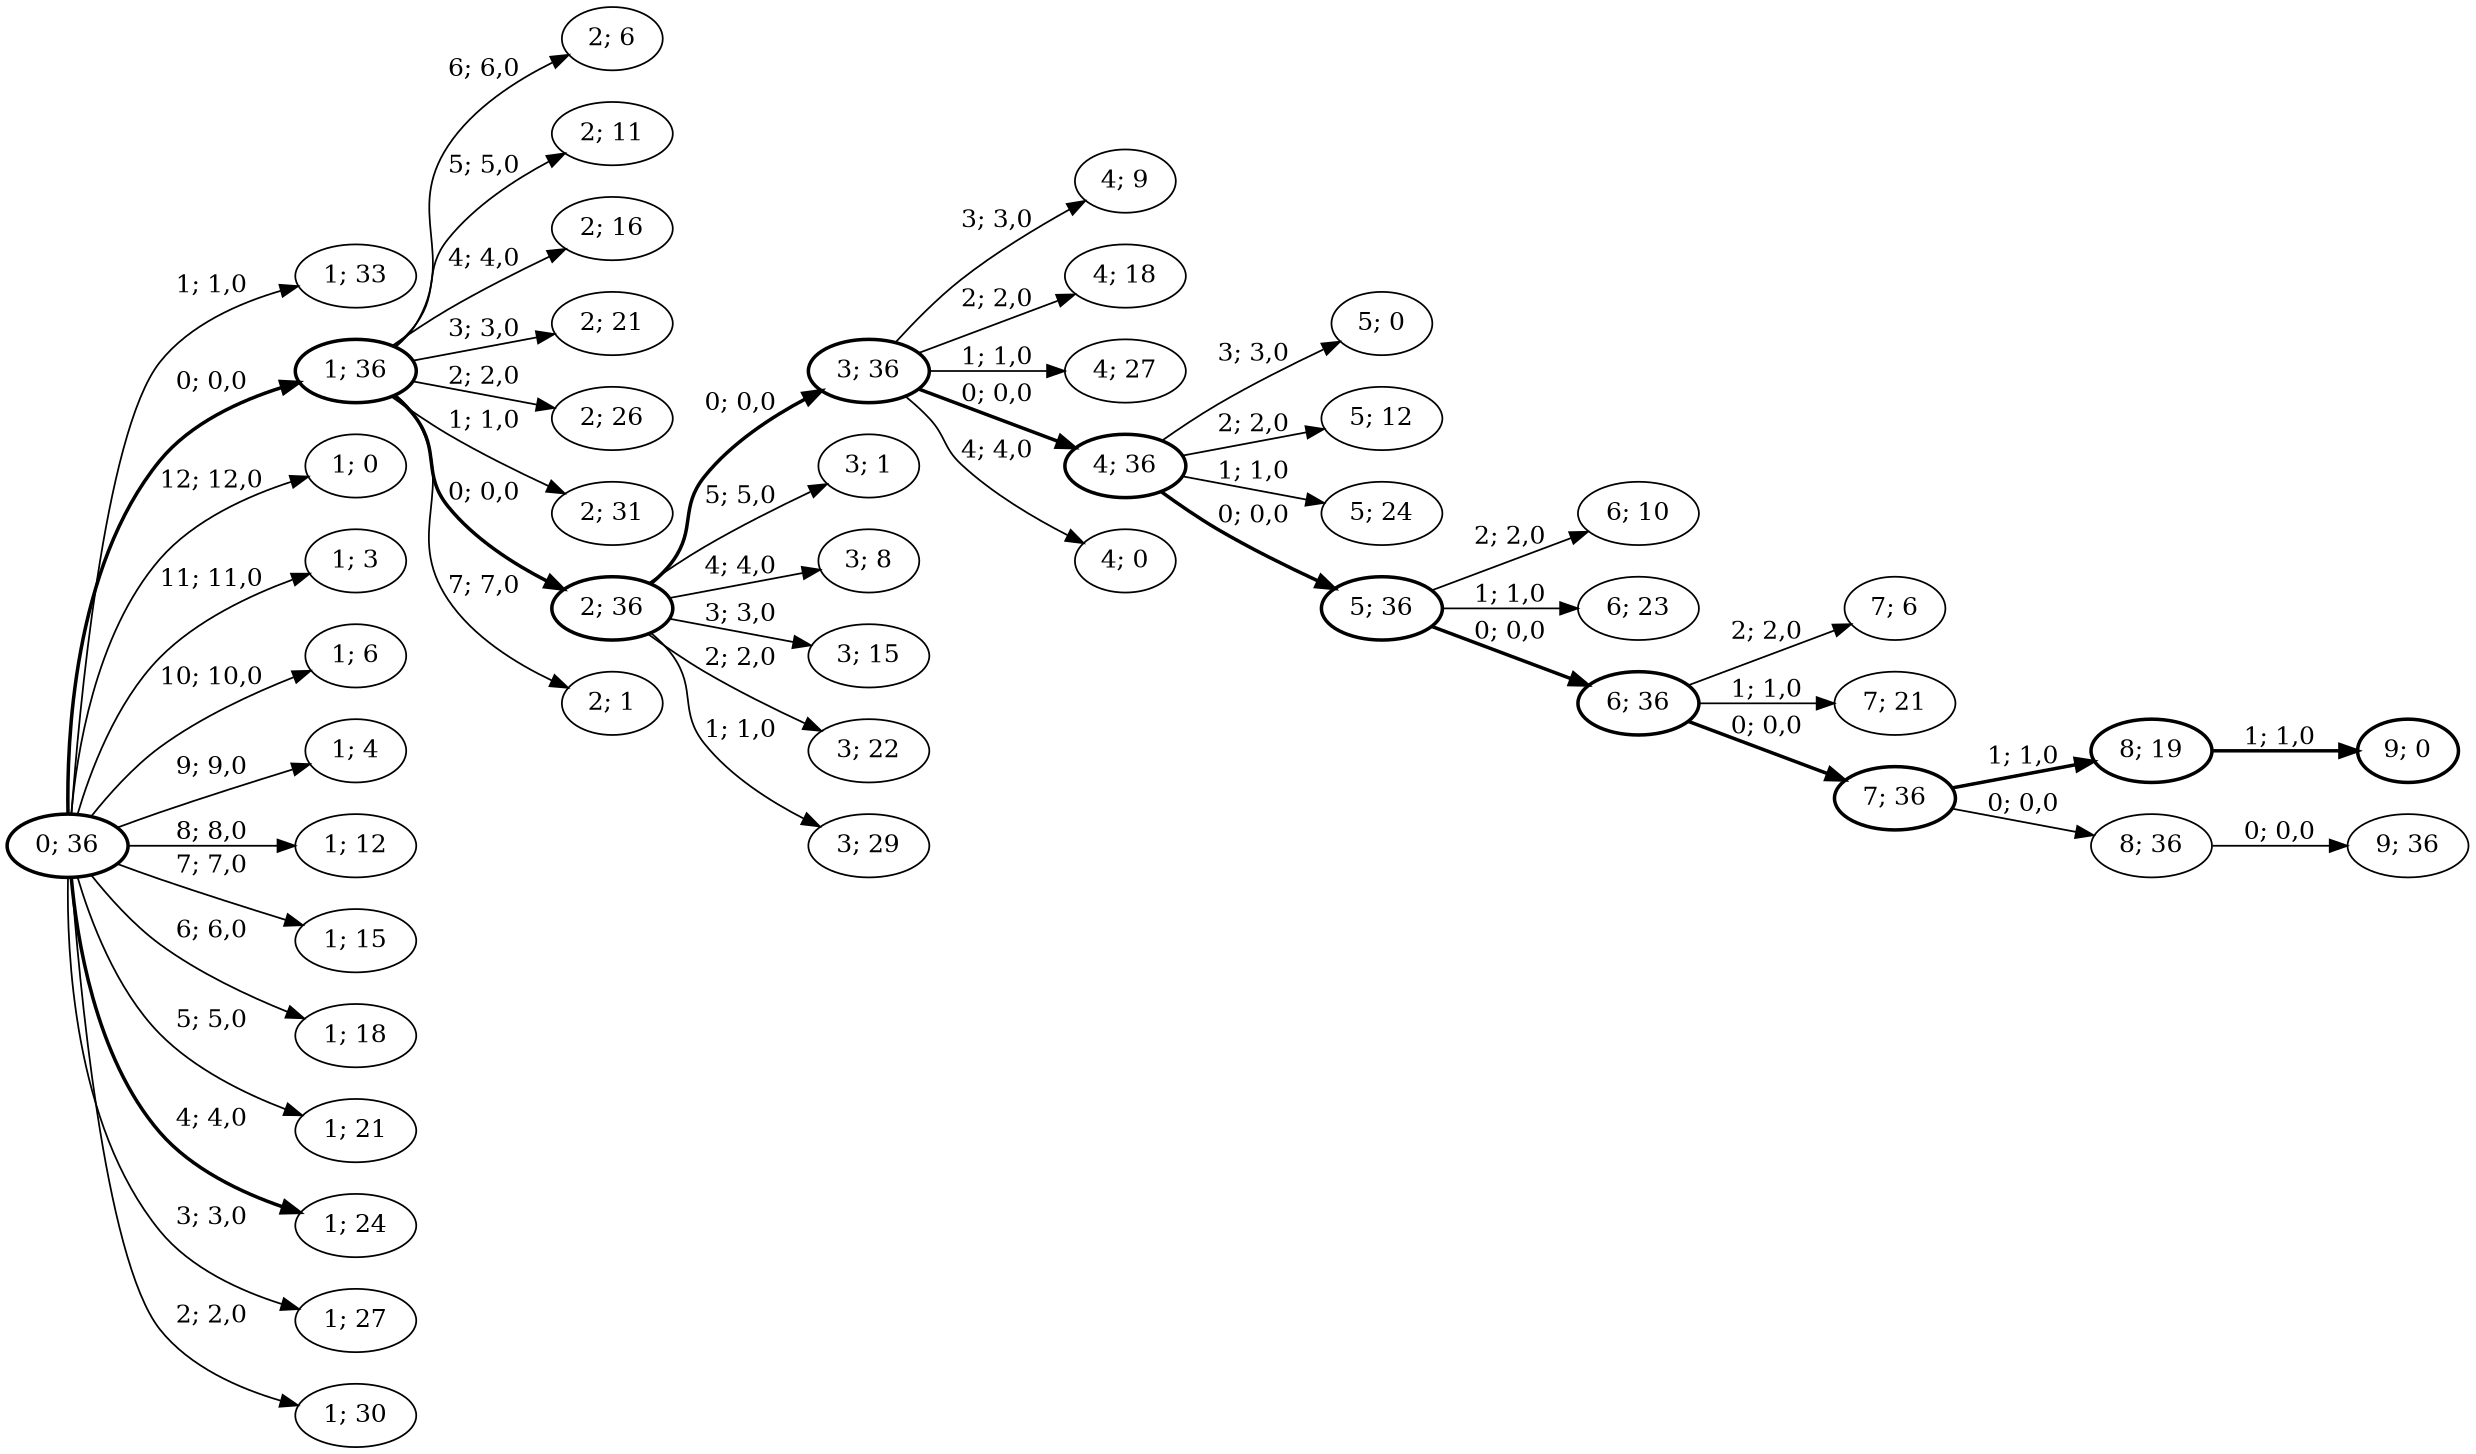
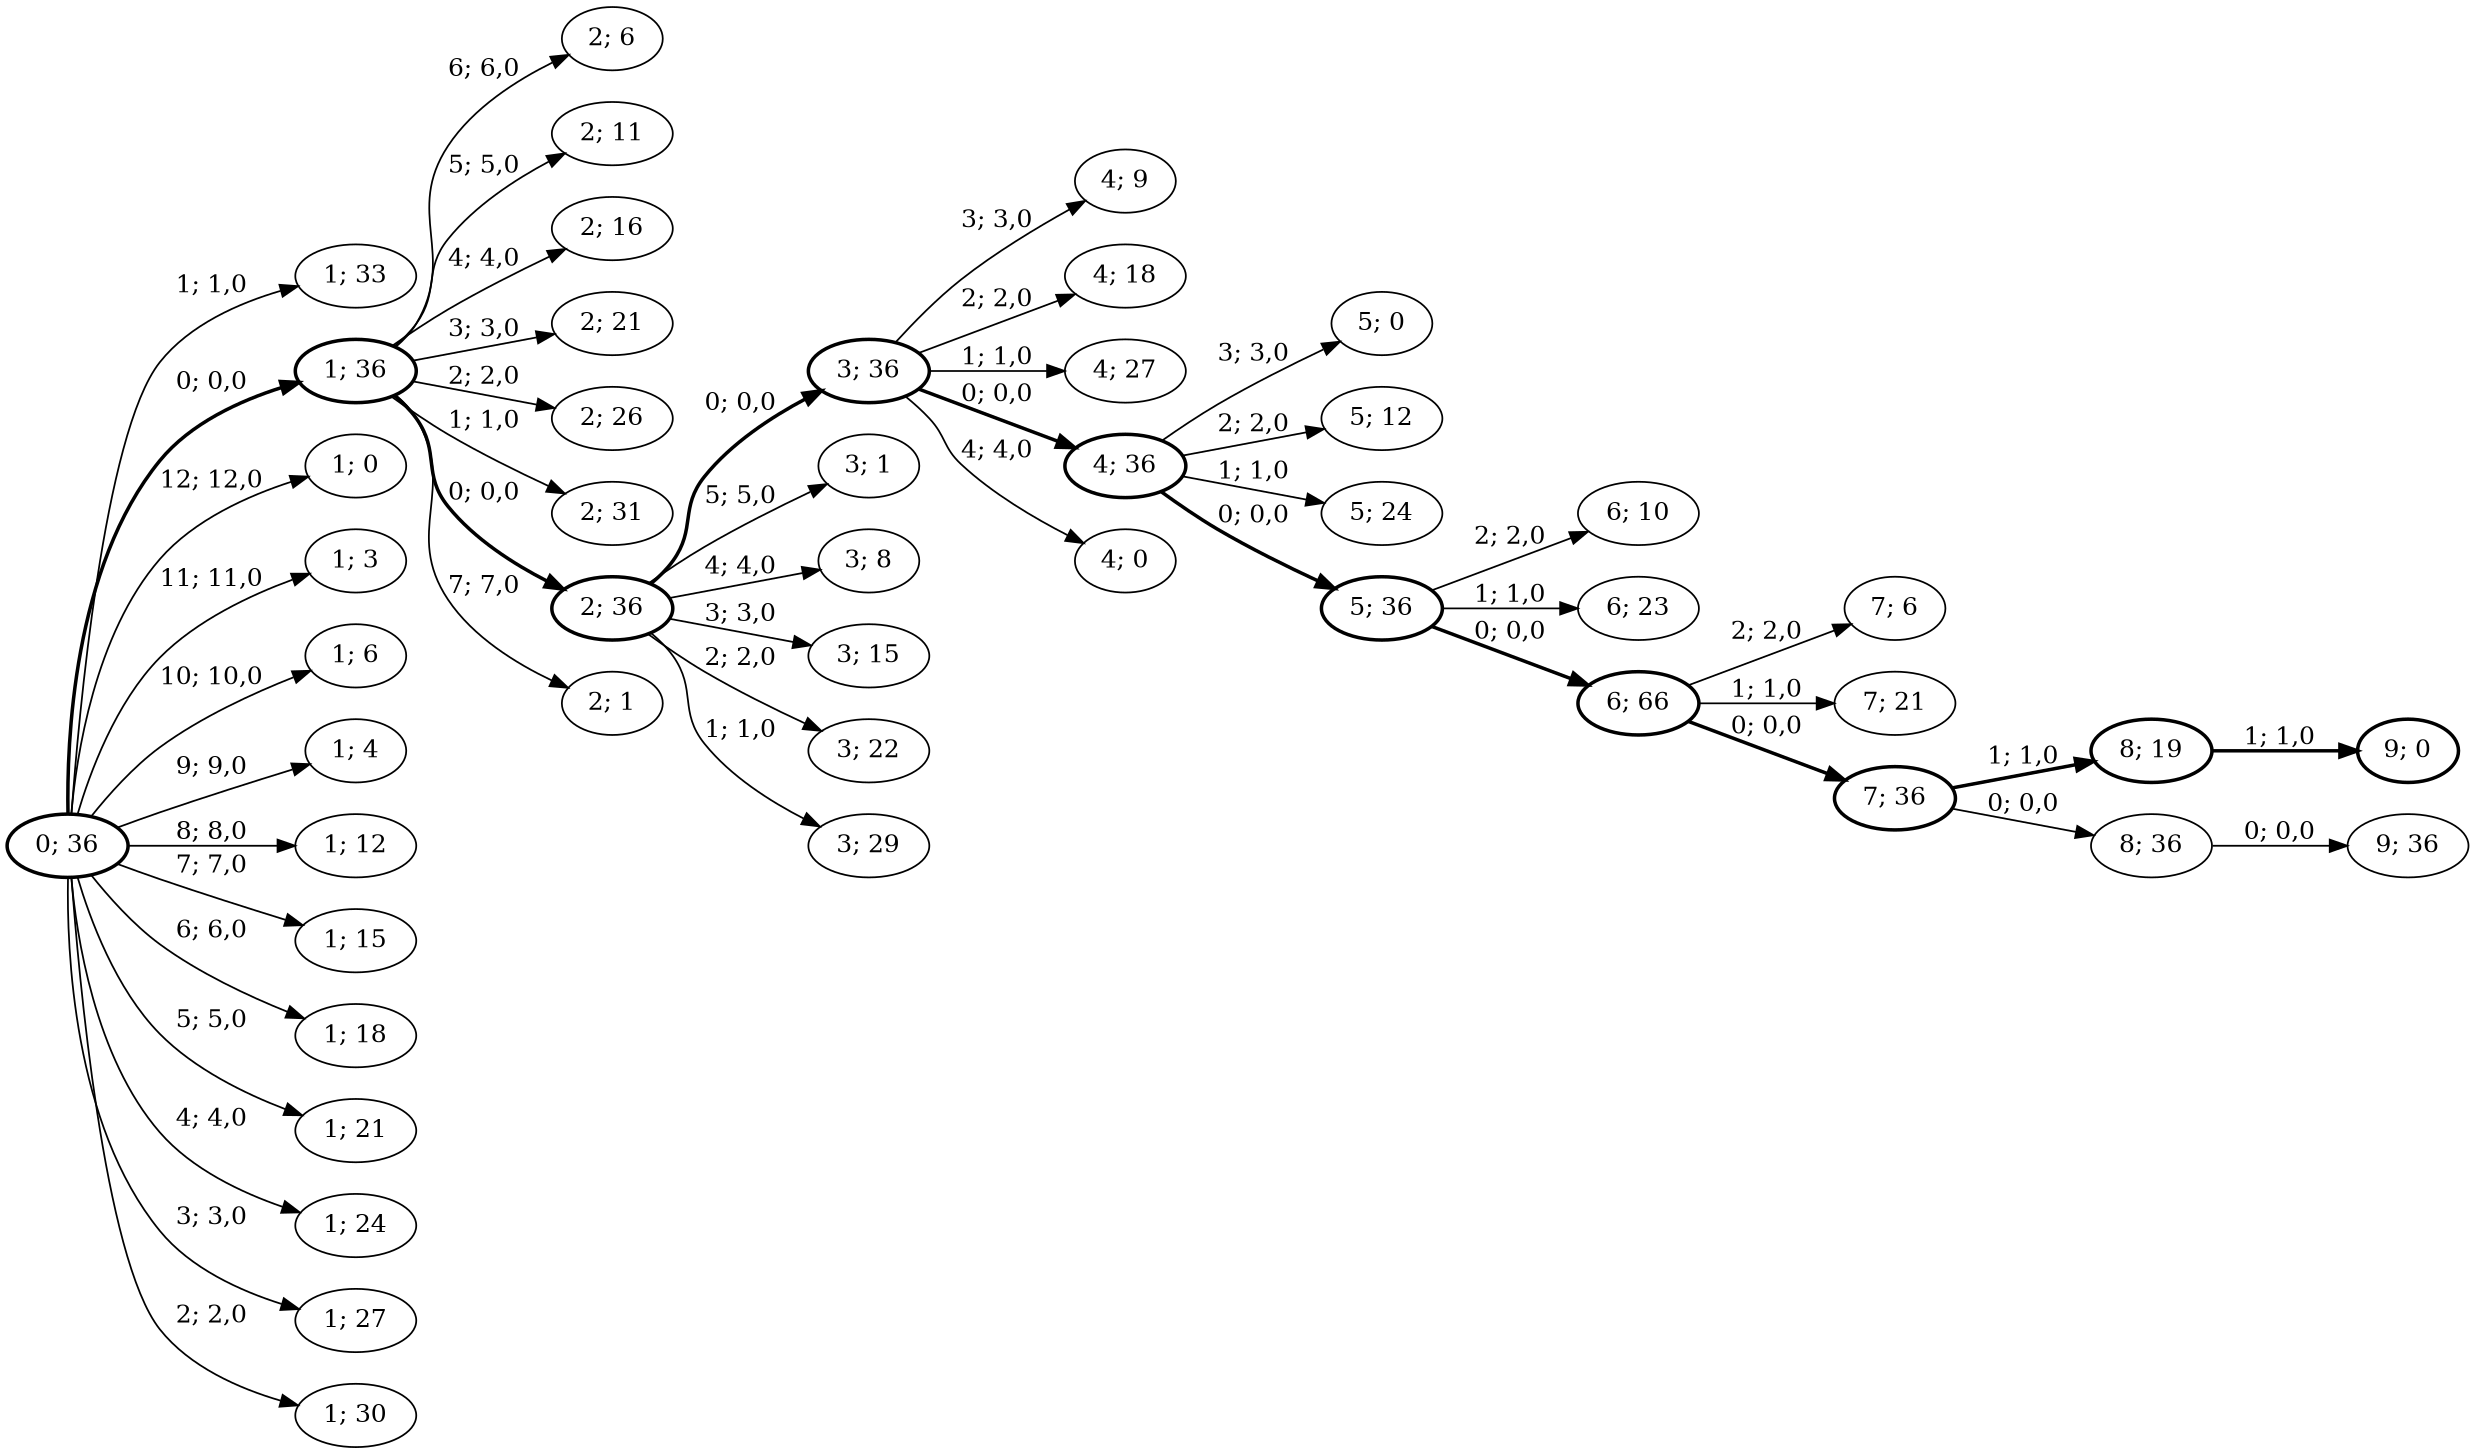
(1638, 703) -> (1638, 703)
(125, 1079) -> (125, 1079)
